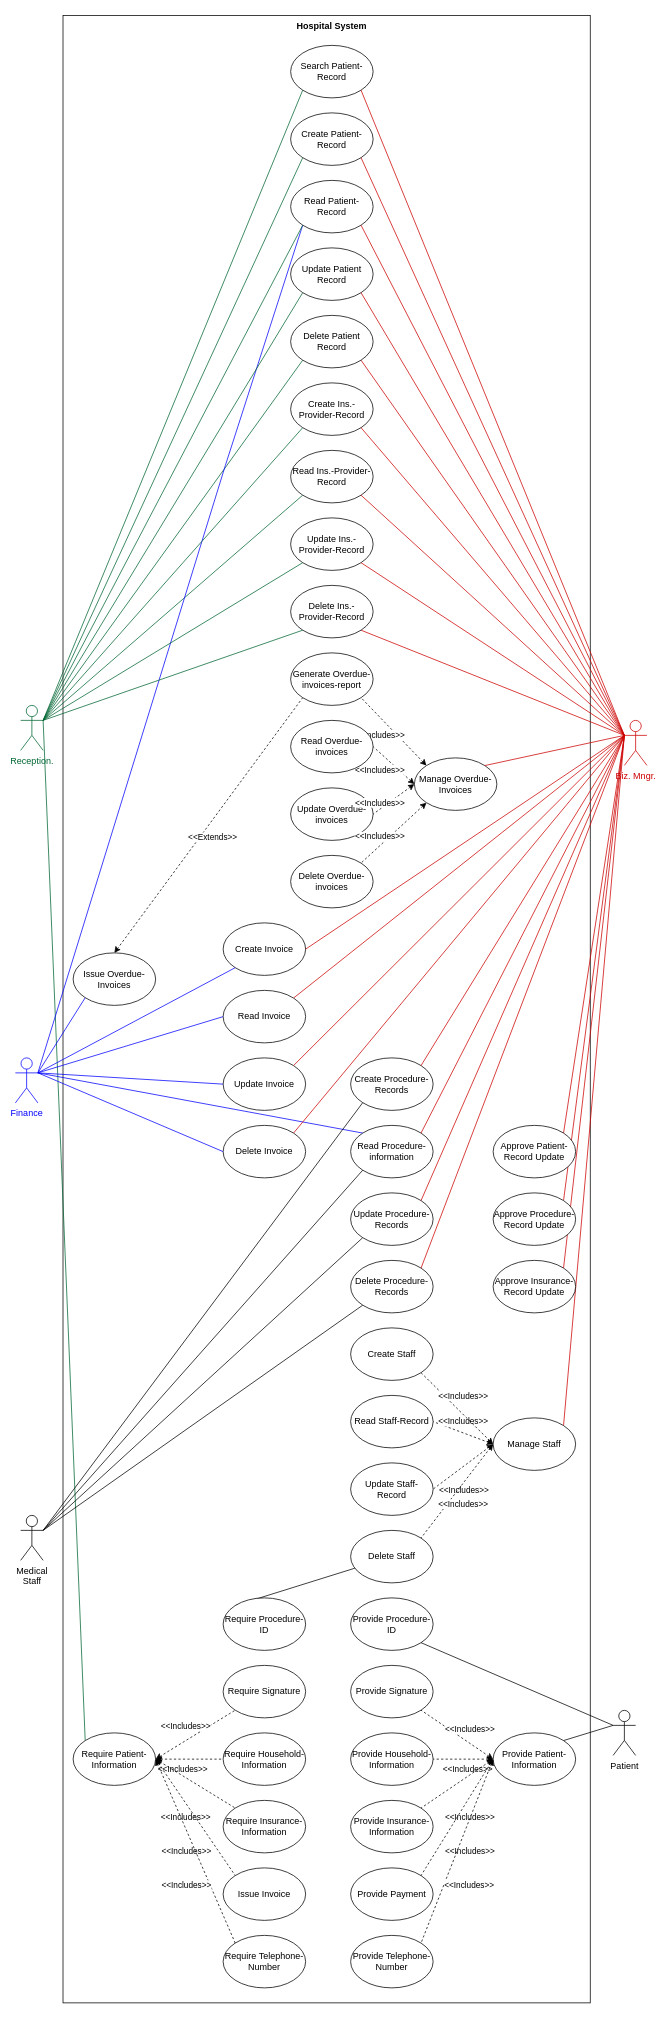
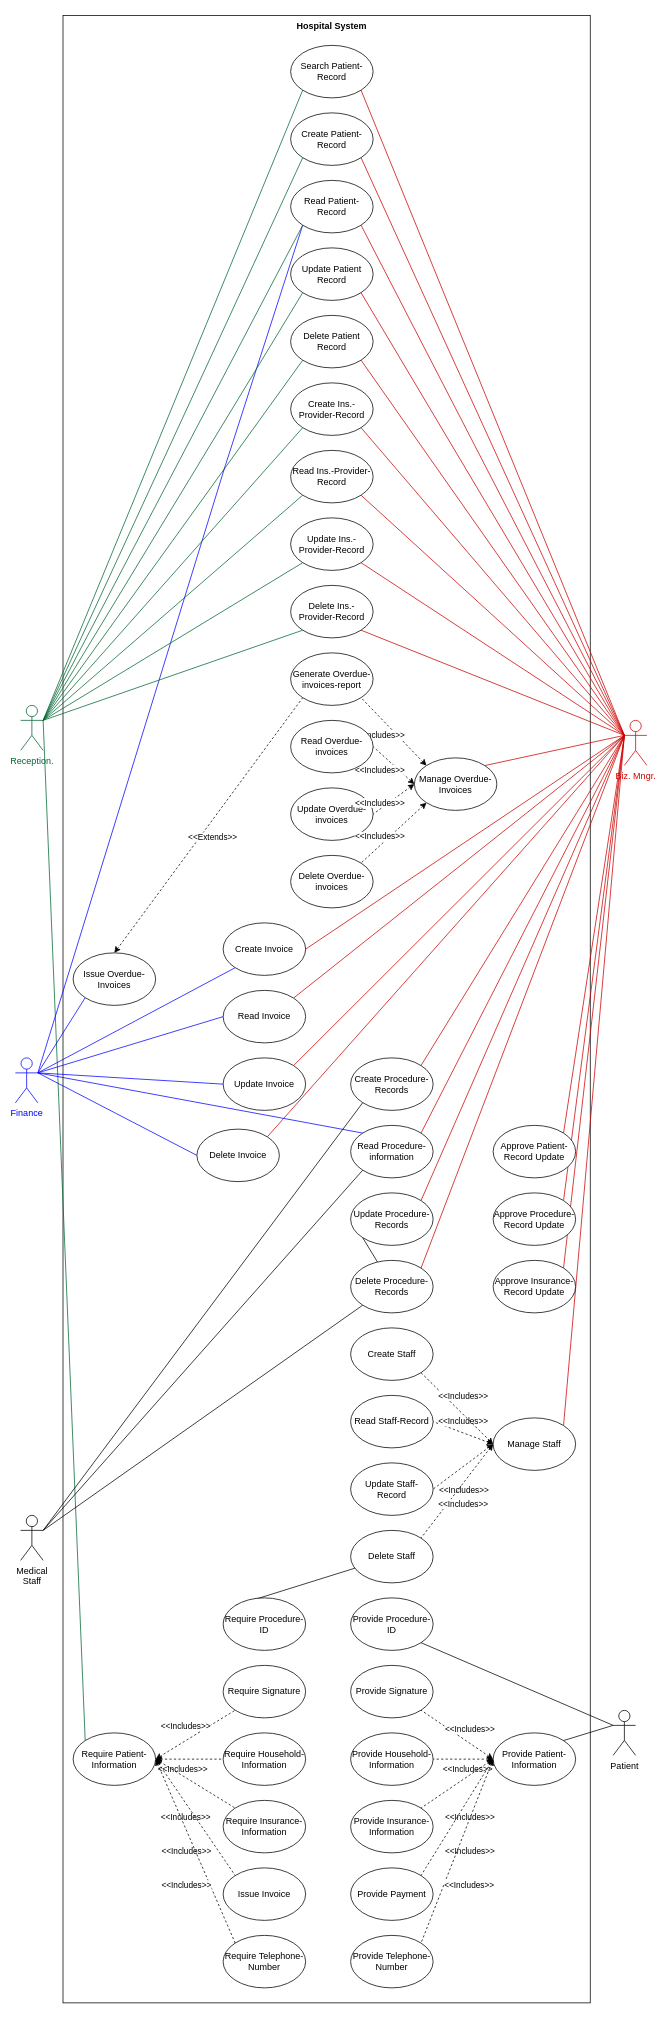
(264, 1152) -> (238, 1155)
(210, 1378) -> (370, 1250)
